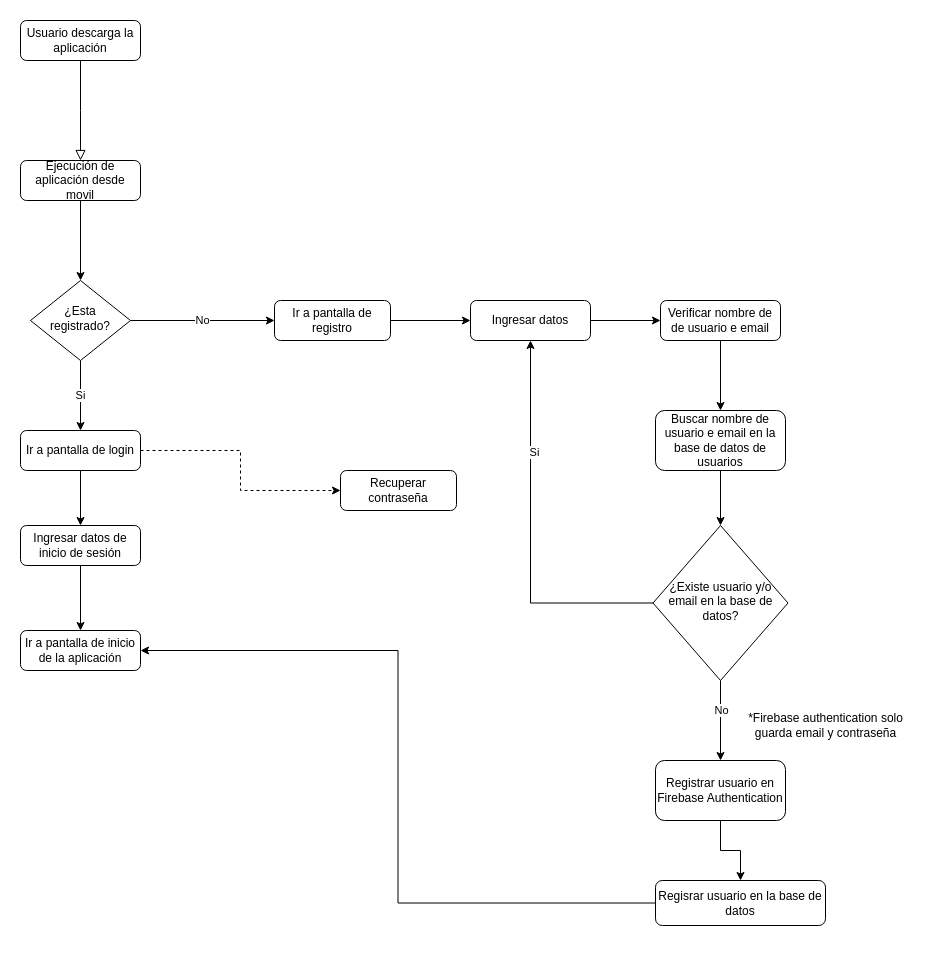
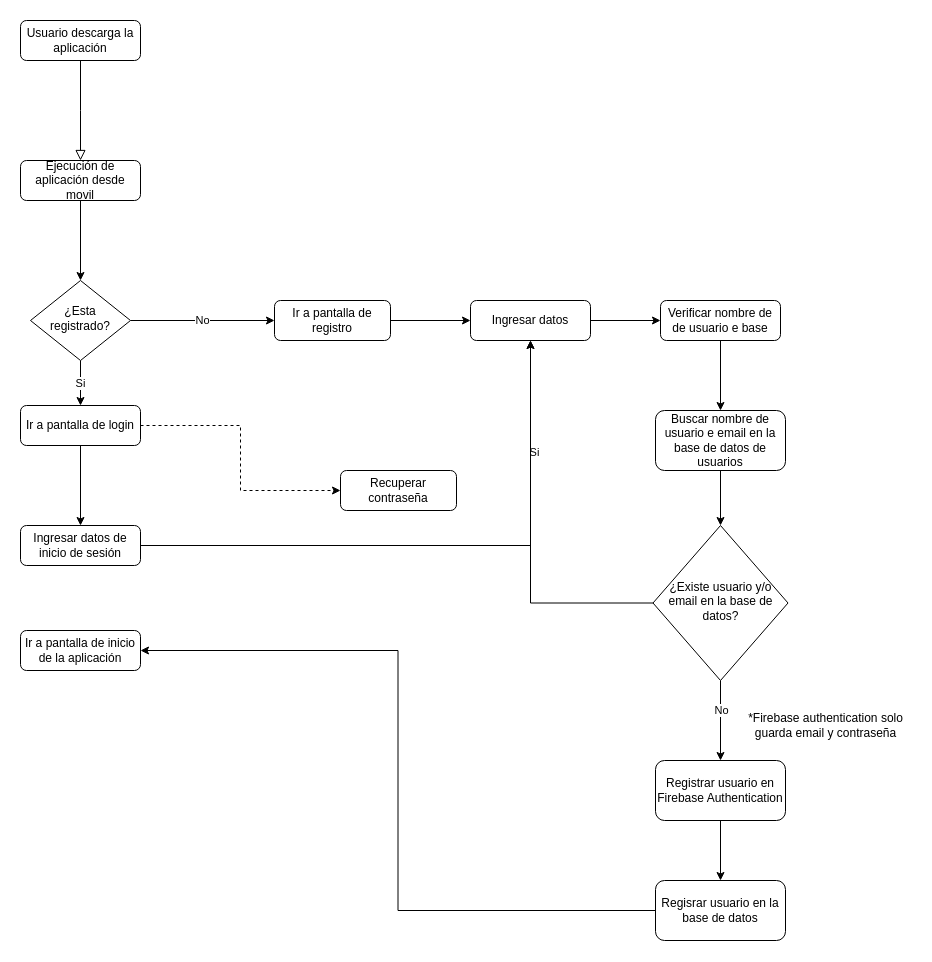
(721, 321) -> (721, 321)
(81, 451) -> (81, 426)
(81, 595) -> (335, 546)
(741, 903) -> (721, 911)
